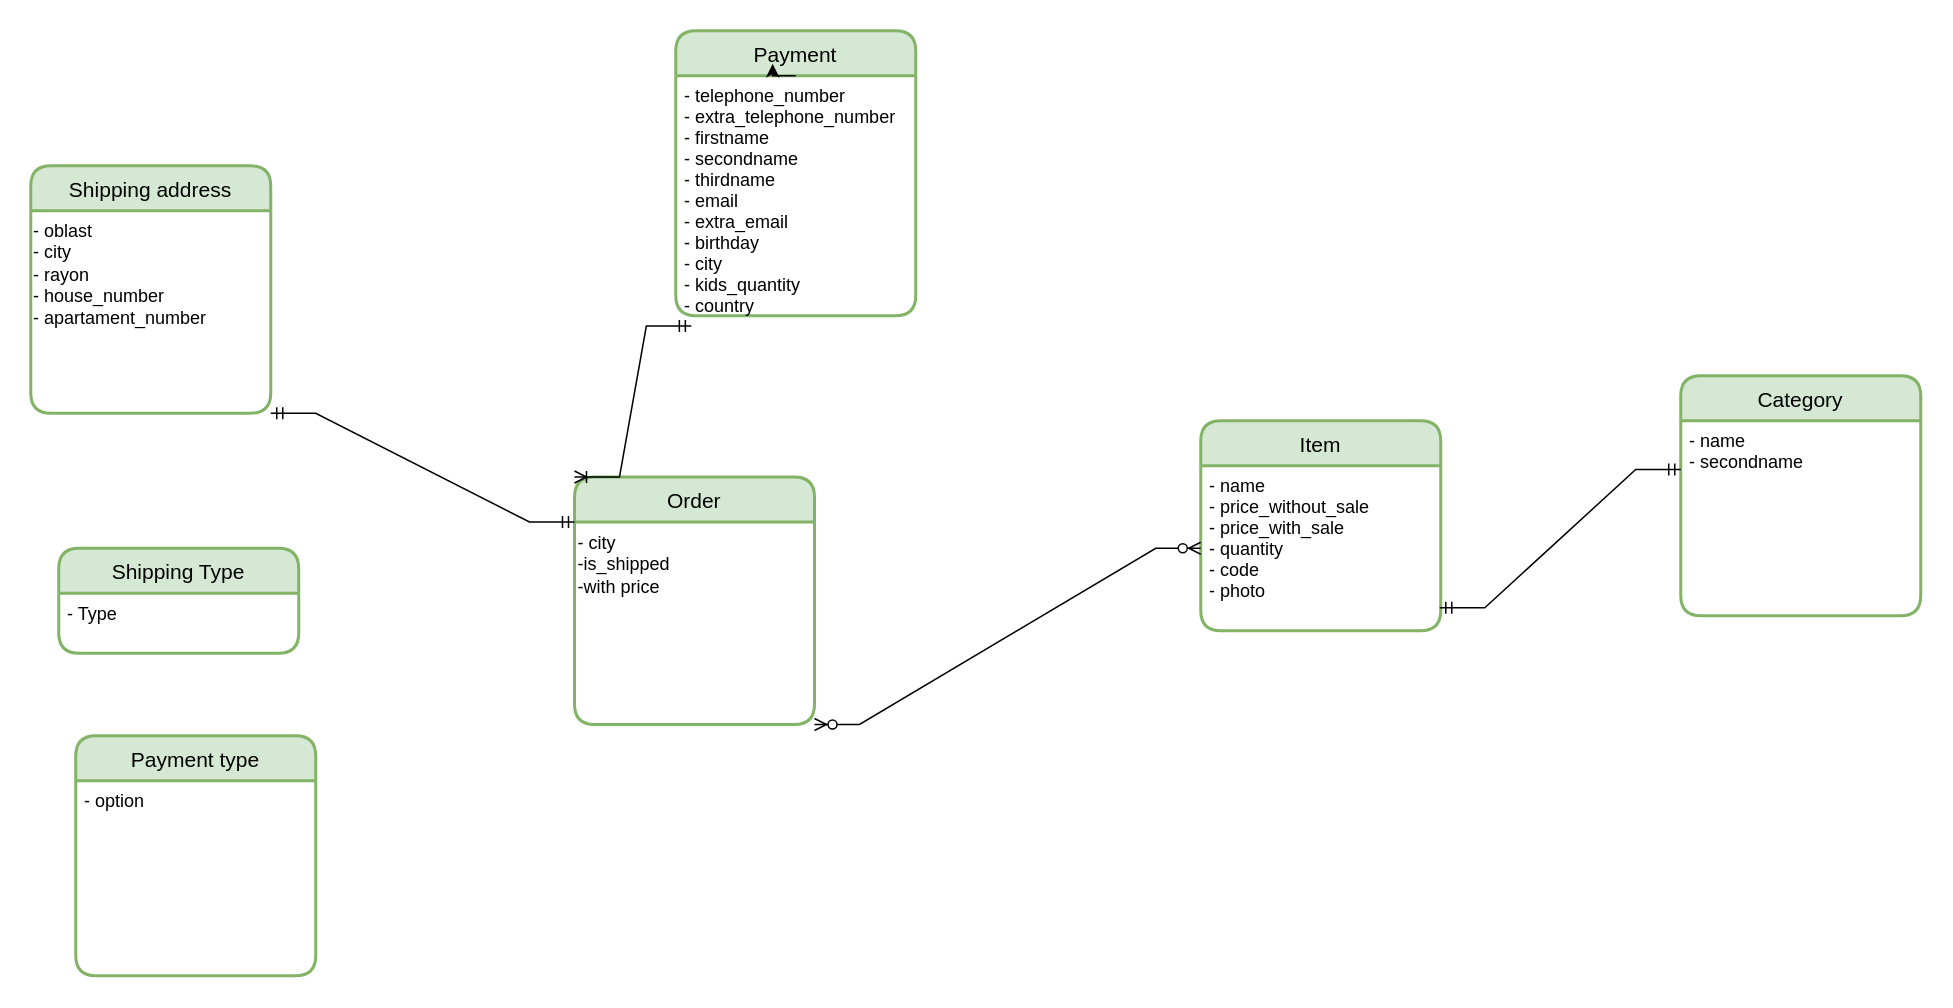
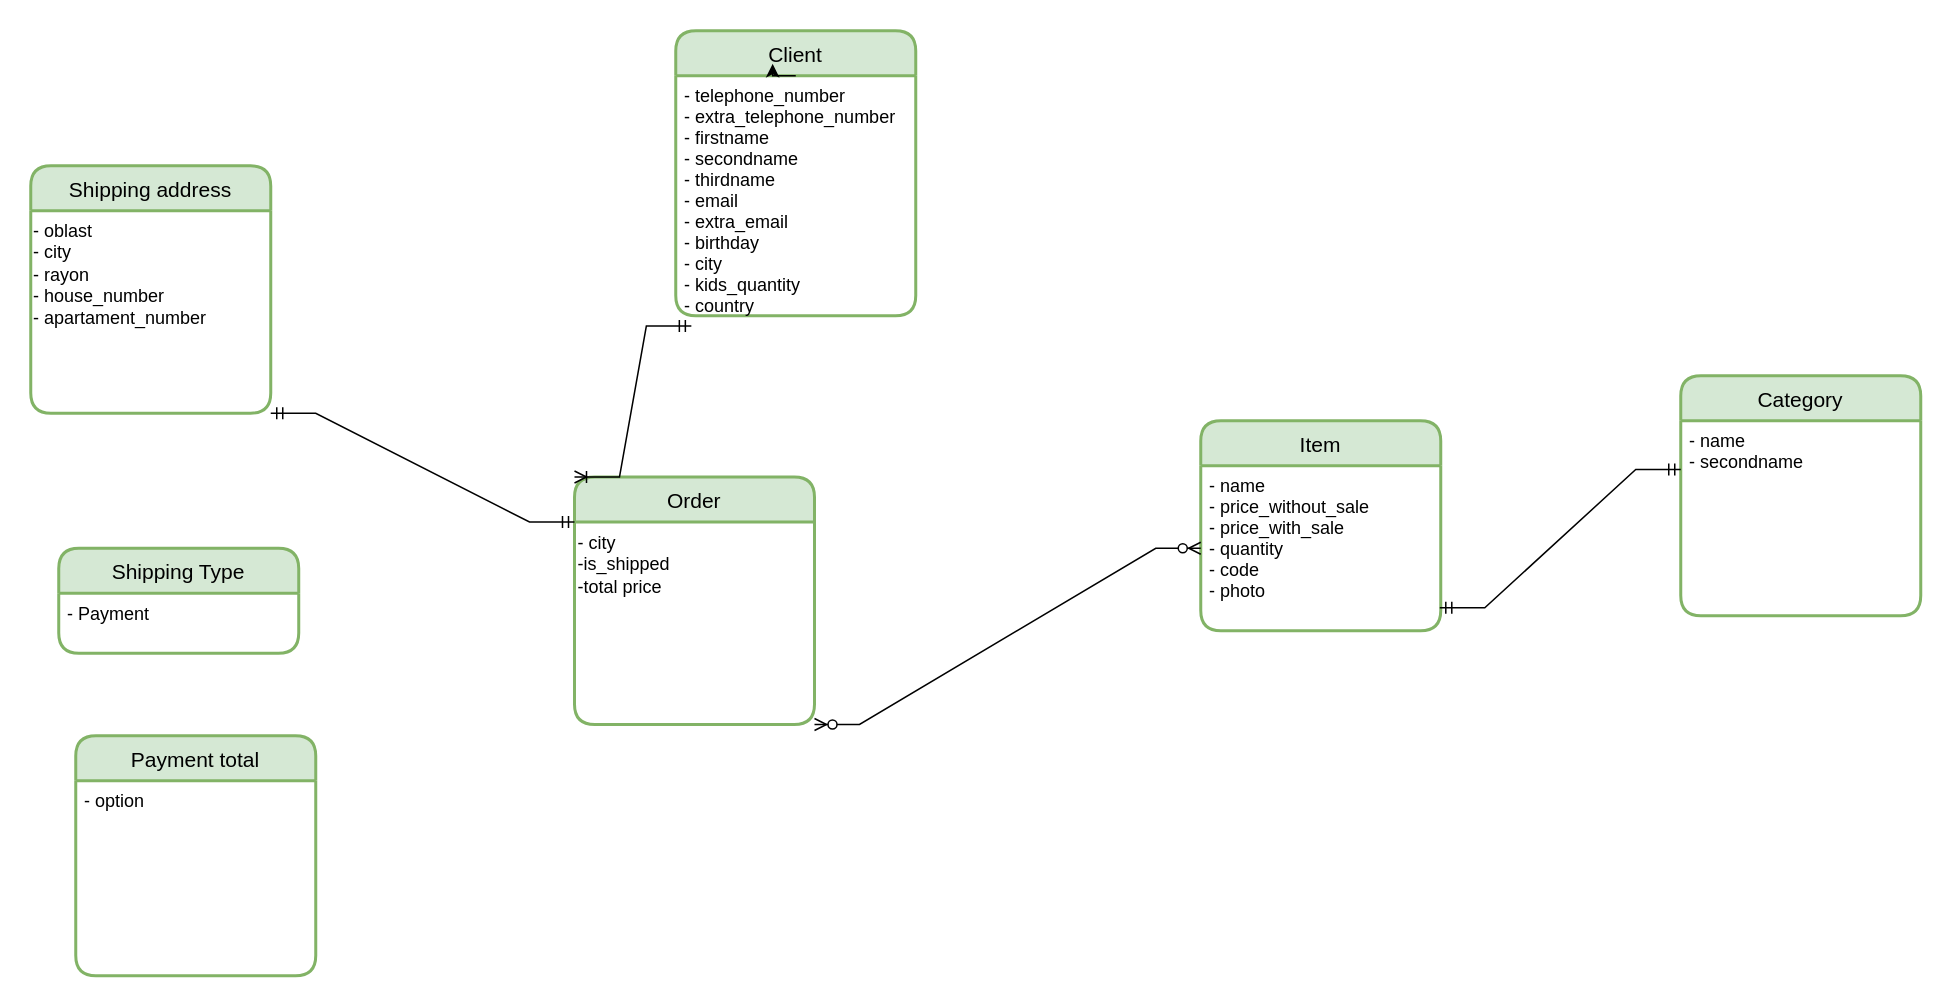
(795, 55) -> (795, 55)
(629, 566) -> (632, 566)
(95, 614) -> (110, 614)
(195, 760) -> (195, 760)
